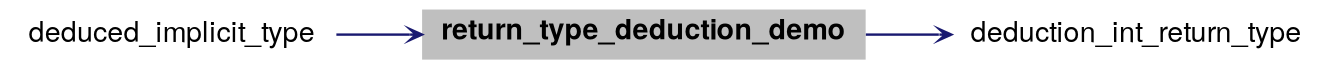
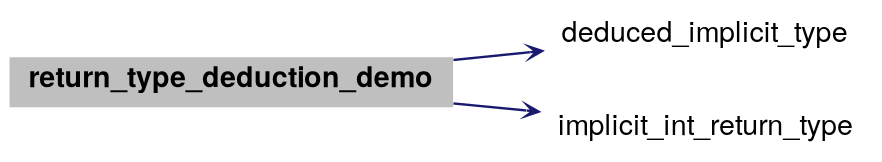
(373, 35) -> (492, 56)
(1136, 35) -> (706, 128)
